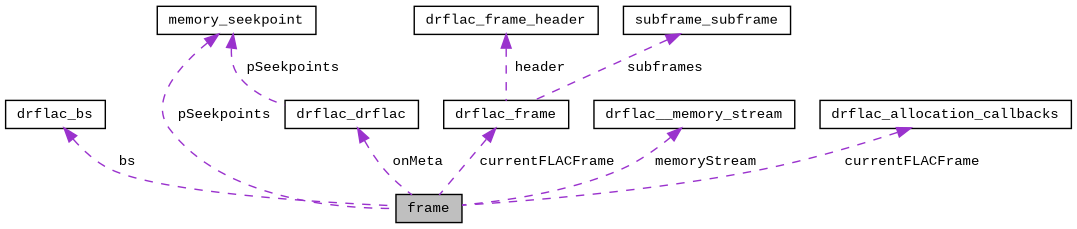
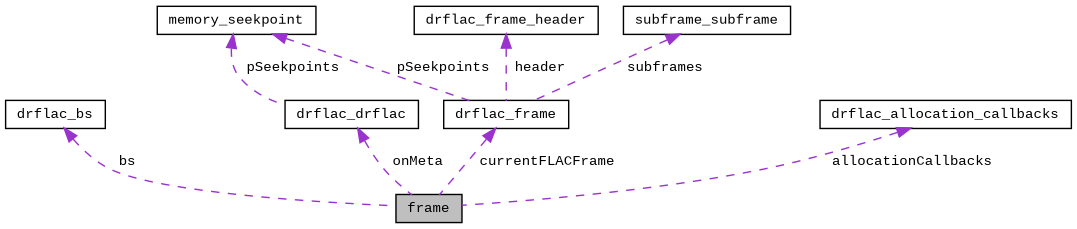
(694, 114) -> none
(908, 161) -> (908, 161)
(225, 174) -> (378, 70)
